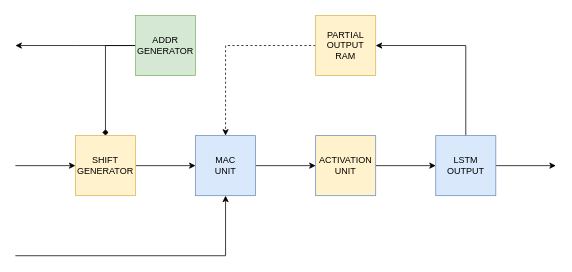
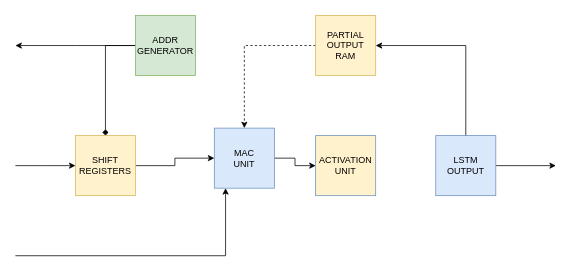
(105, 165) -> (105, 165)
(225, 165) -> (244, 158)
(402, 165) -> none
